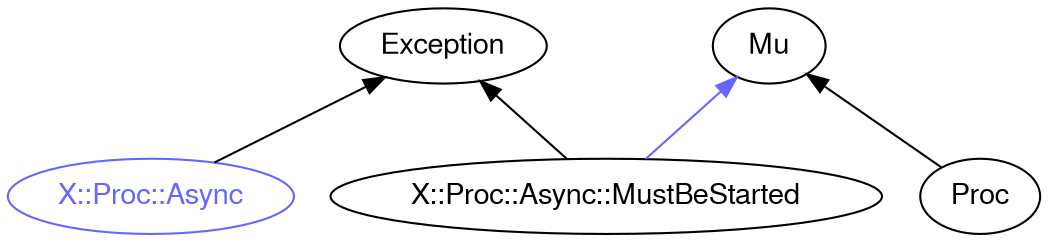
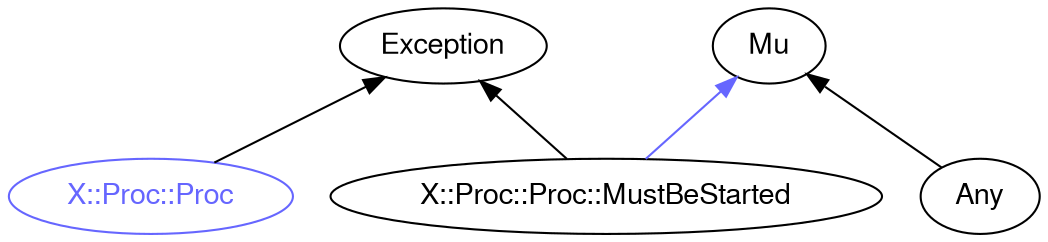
(151, 196) -> (151, 196)
(606, 196) -> (606, 196)
(980, 196) -> (980, 196)
